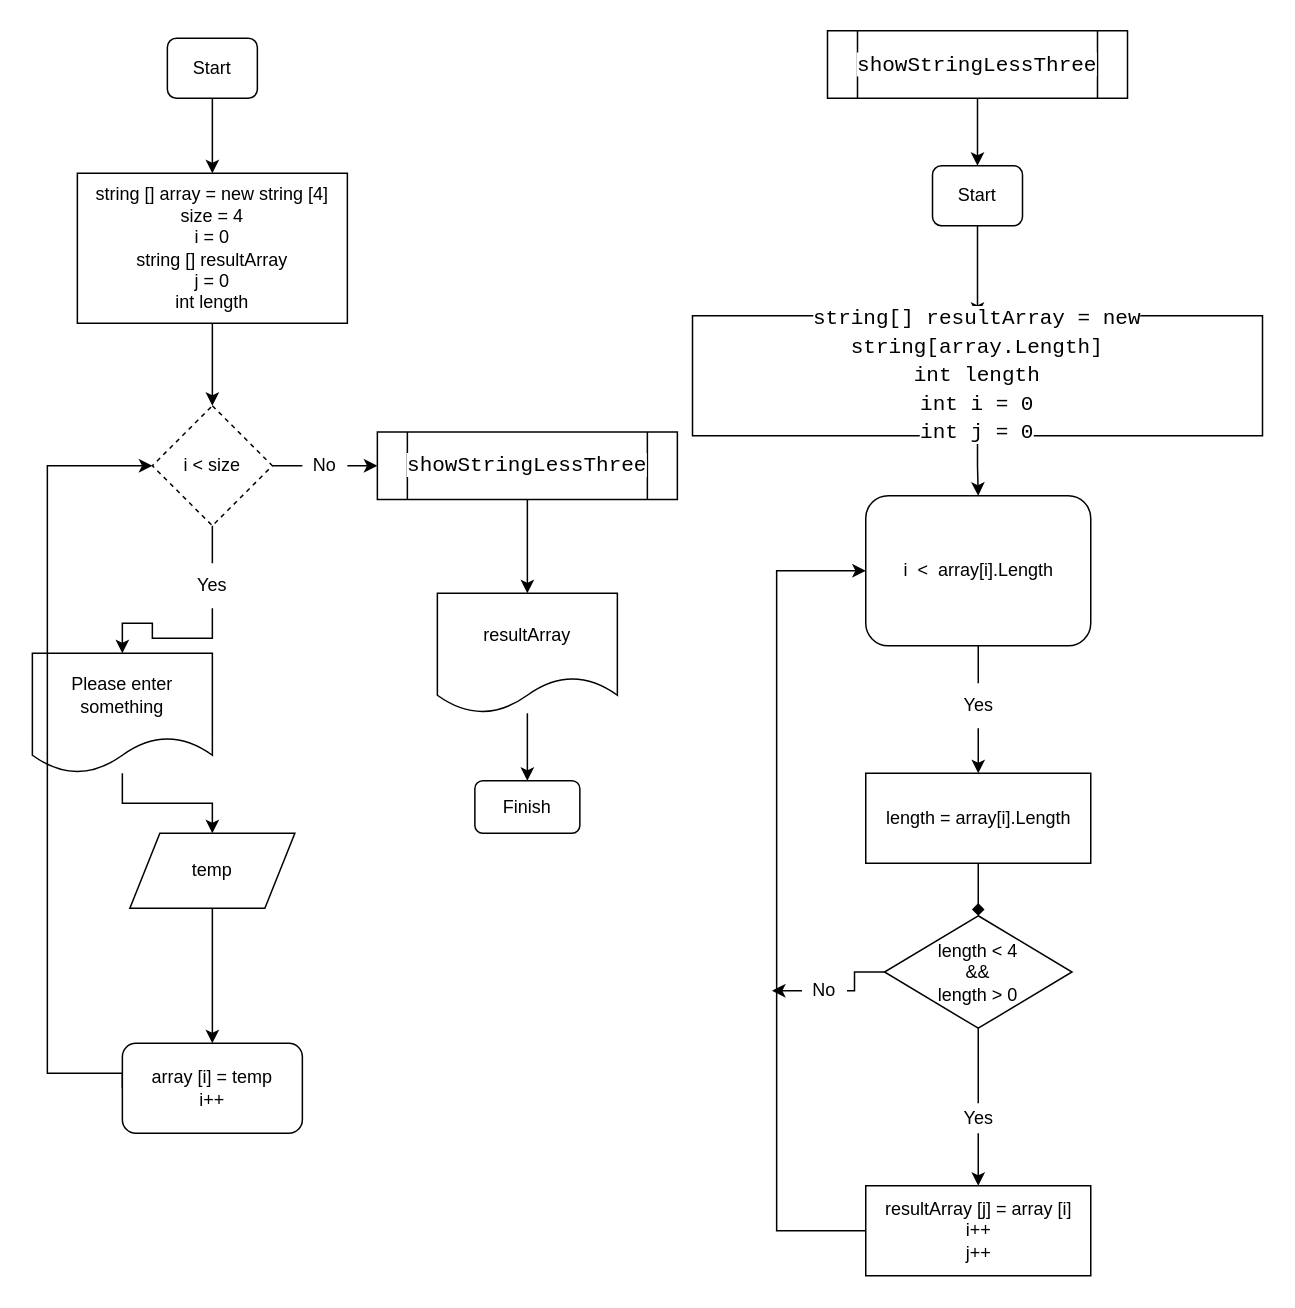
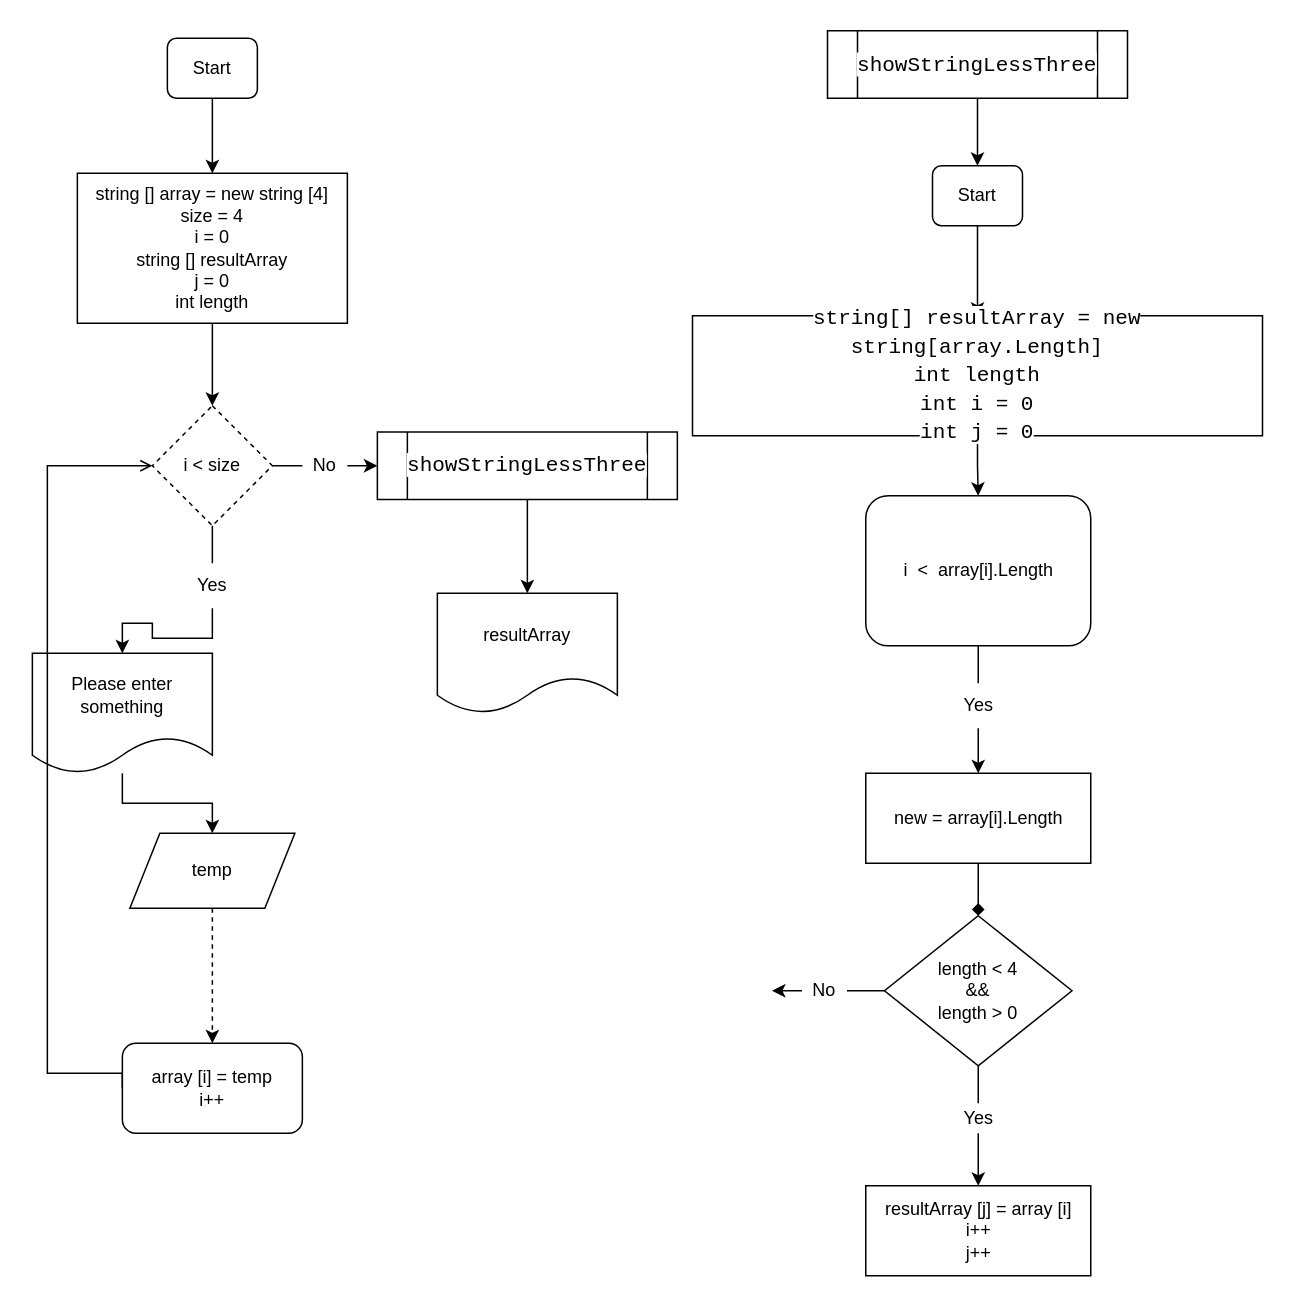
(141, 466) -> (143, 466)
(527, 742) -> none
(527, 807) -> none
(979, 818) -> (979, 818)
(776, 906) -> none
(212, 972) -> (212, 972)
(978, 972) -> (978, 991)
